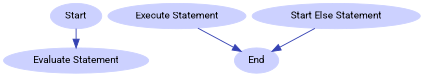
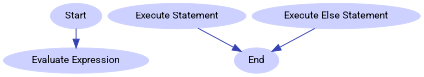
(336, 16) -> (336, 16)
(76, 61) -> (76, 61)
